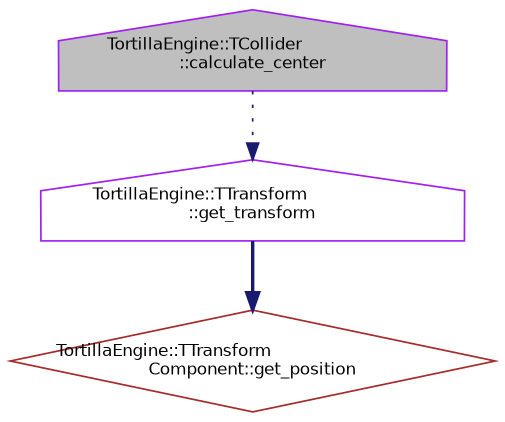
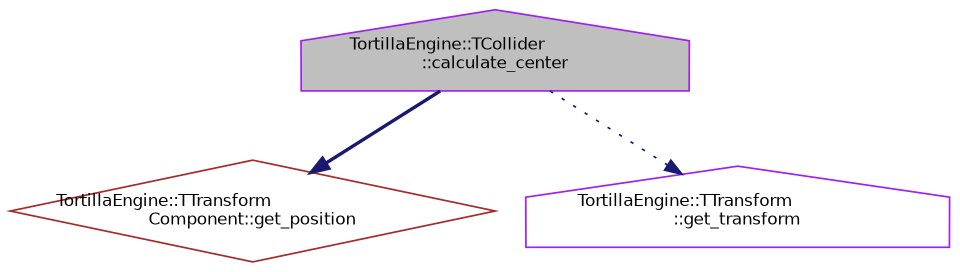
(253, 267) -> (383, 127)
